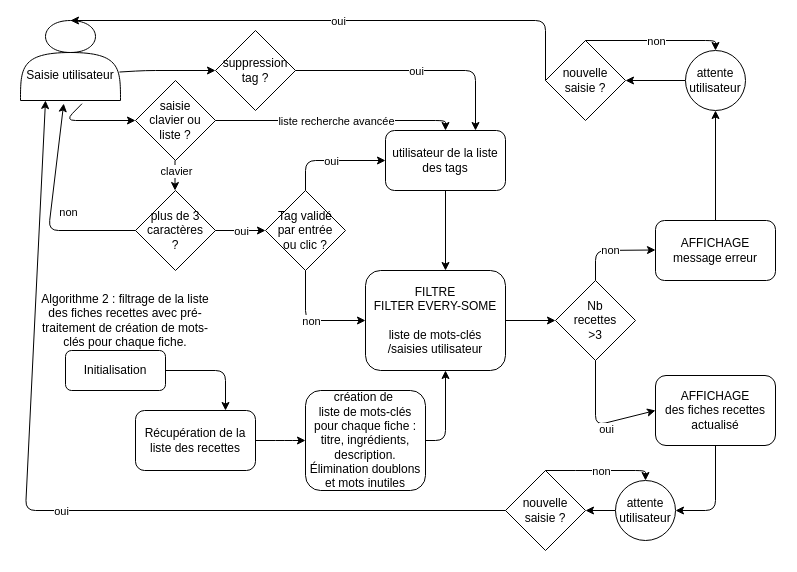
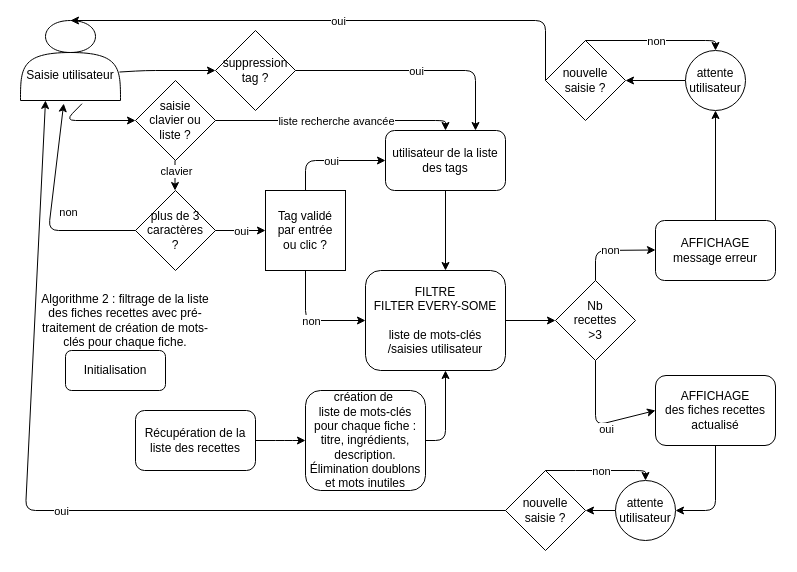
(306, 231) -> (306, 231)
(207, 371) -> none
